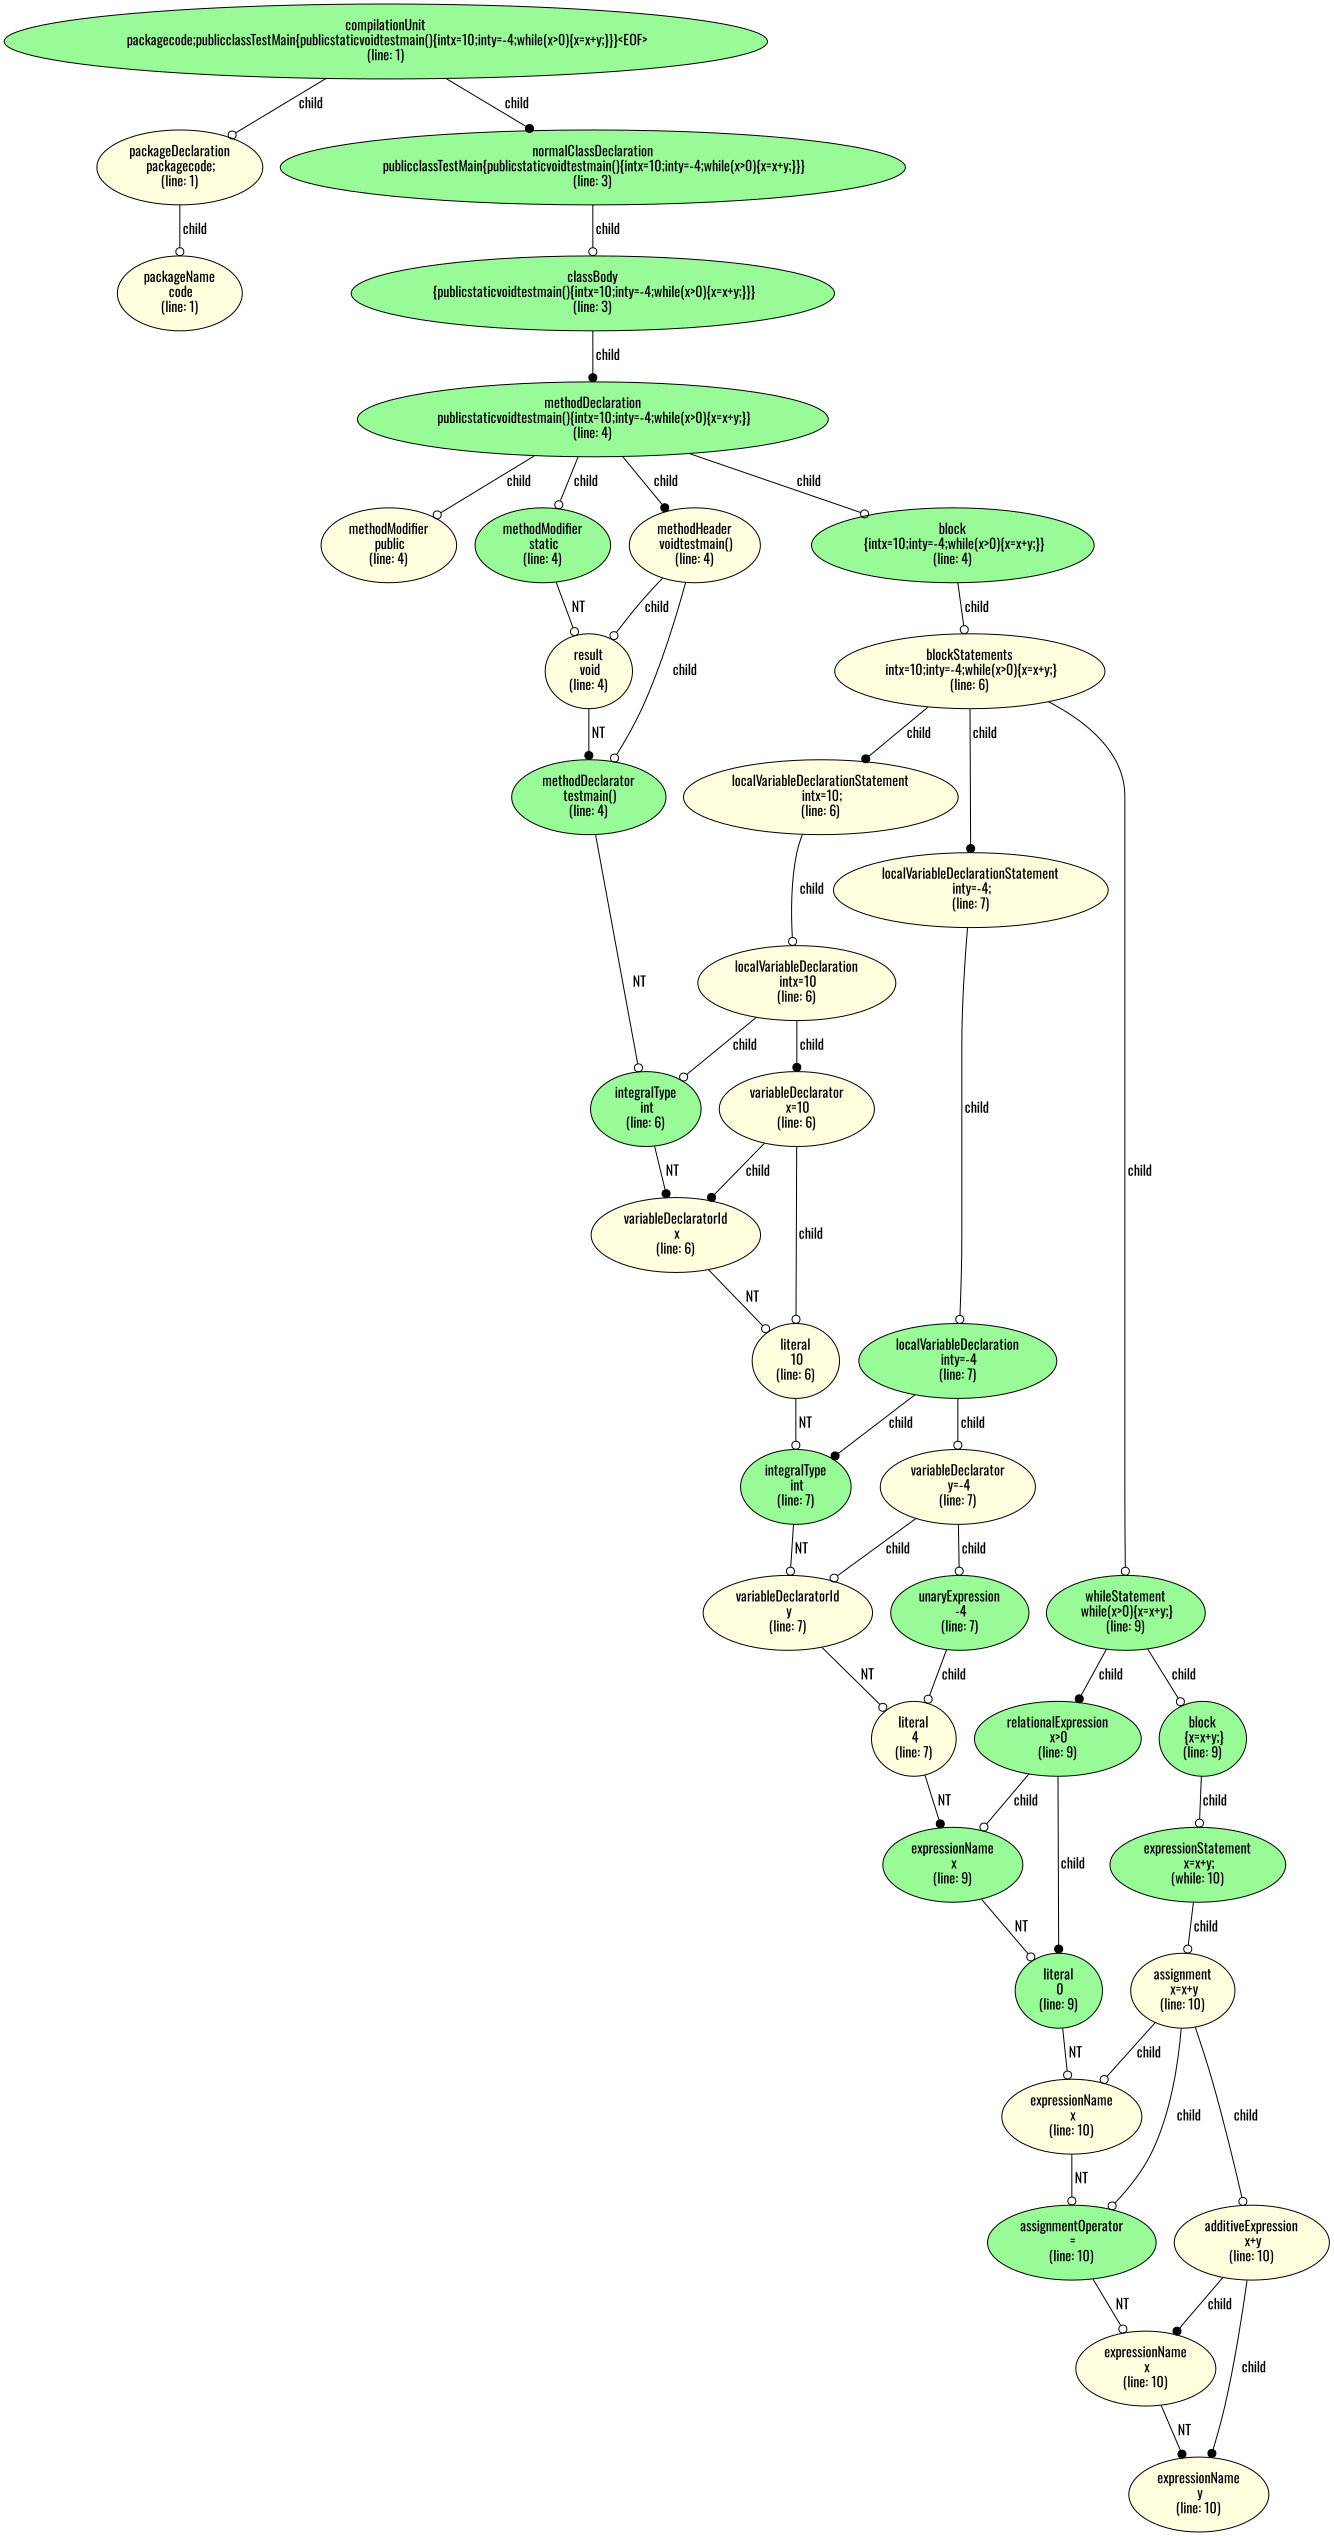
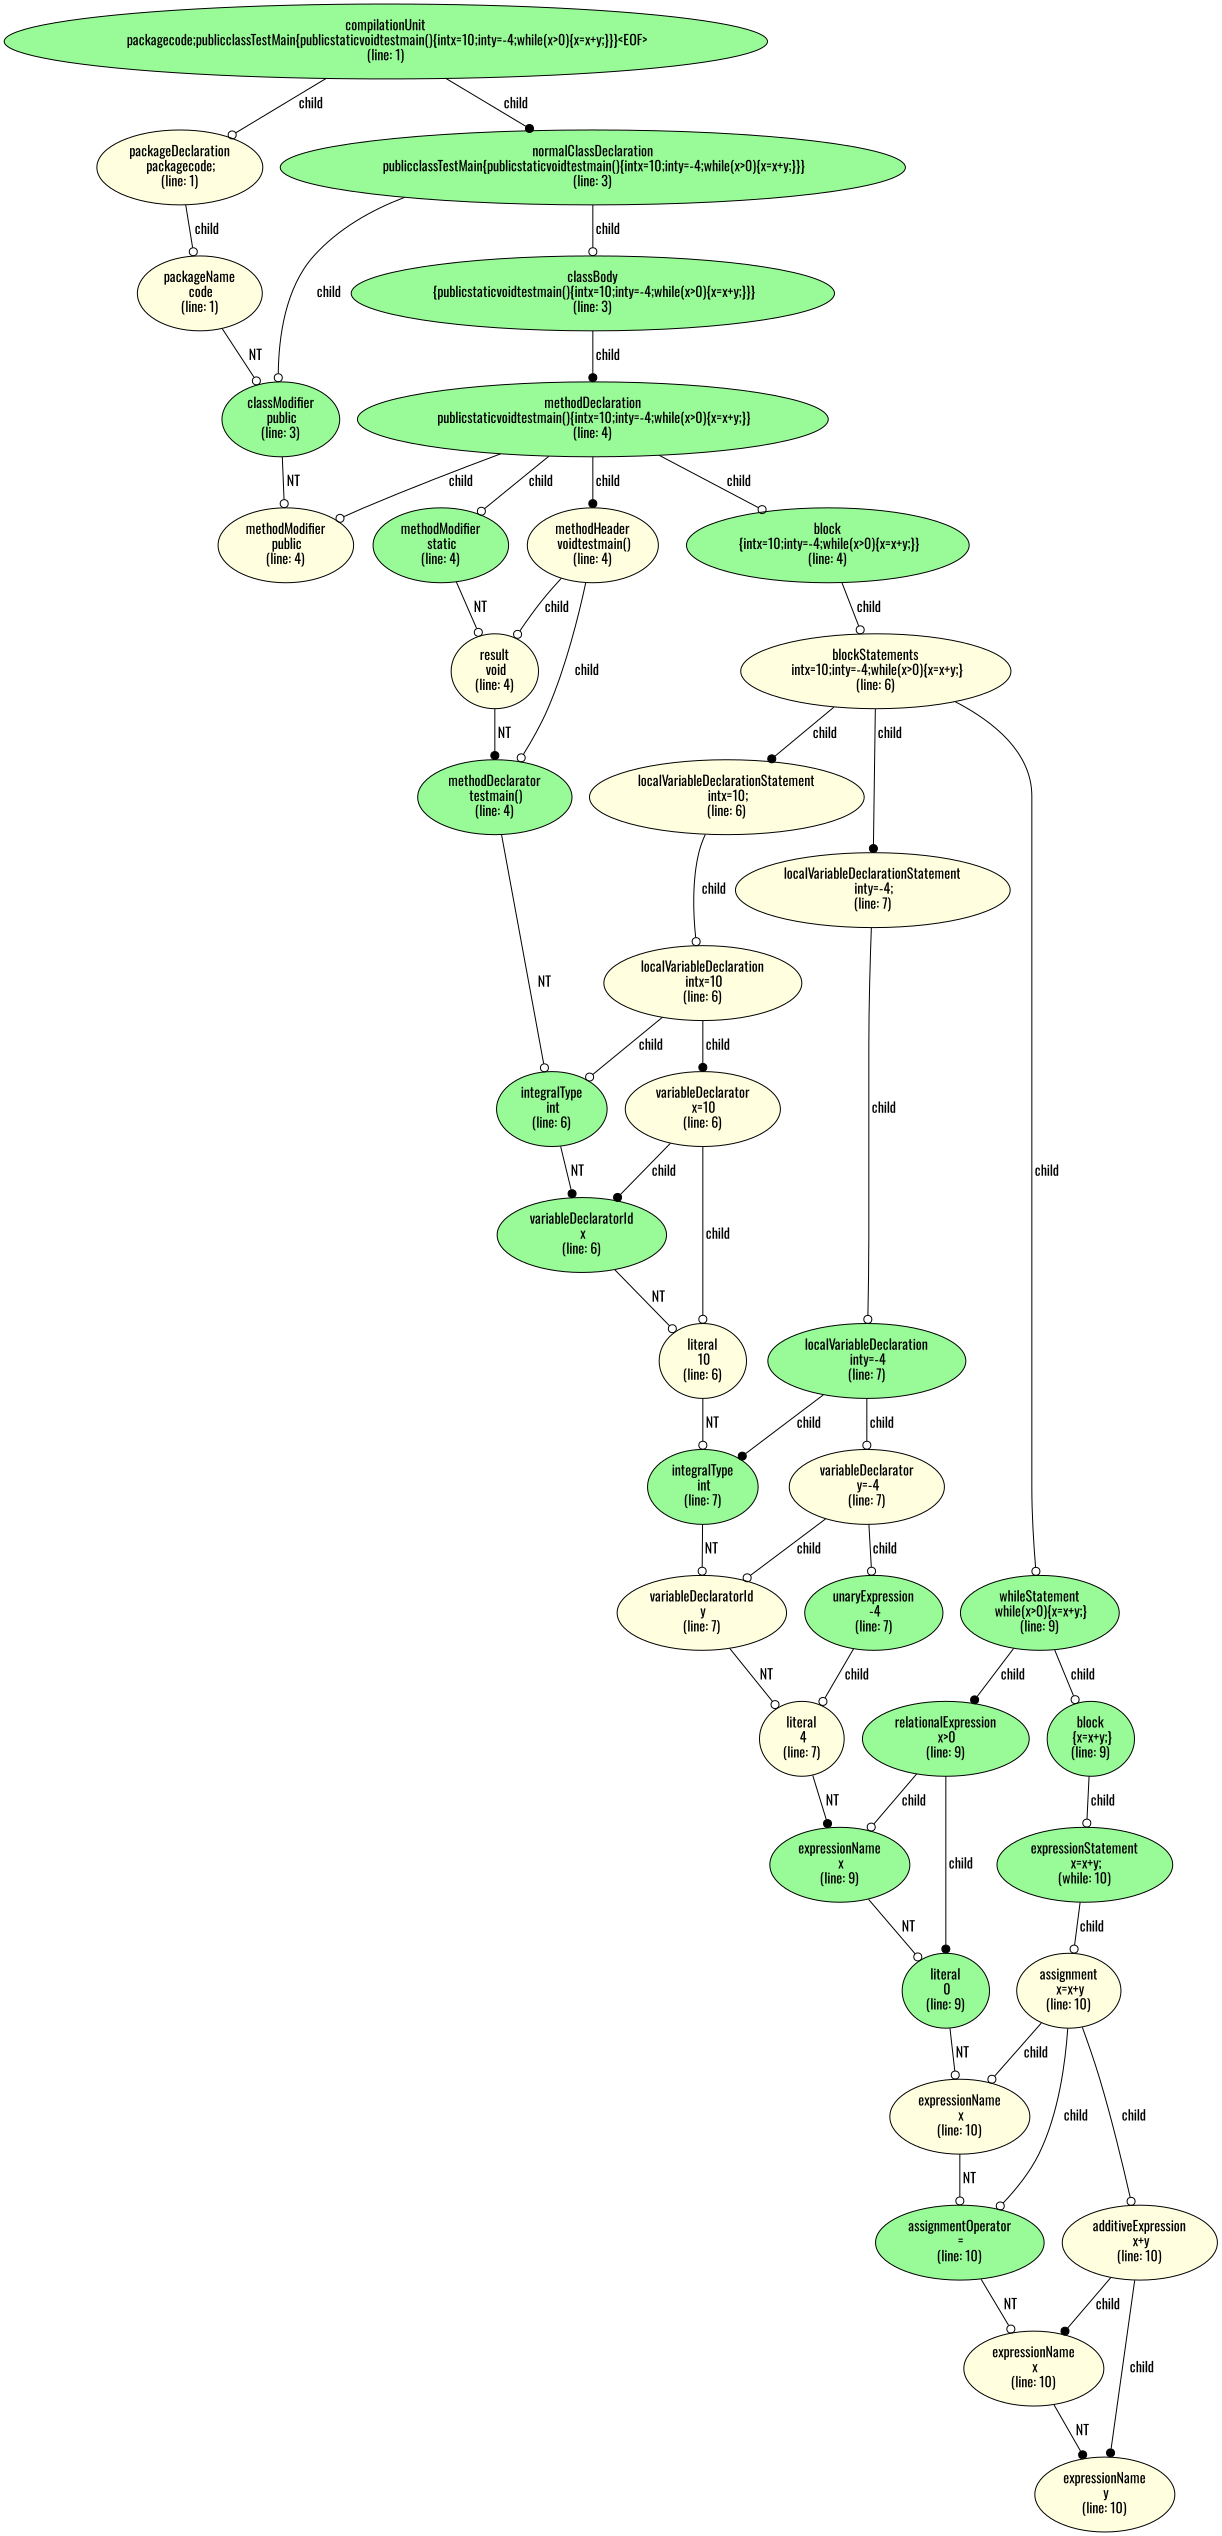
none -> (281, 419)
(676, 1235) -> (582, 1235)
